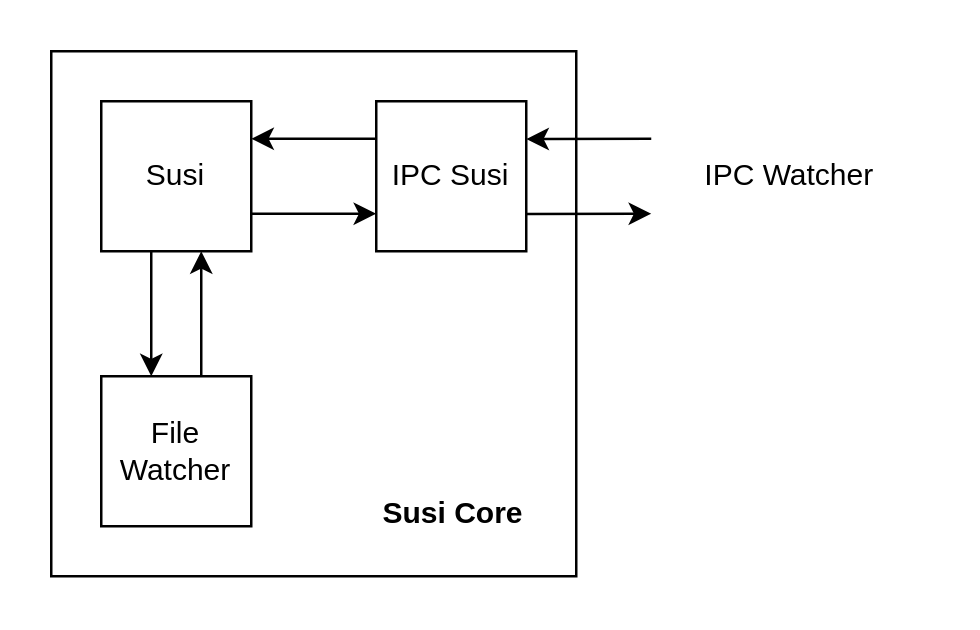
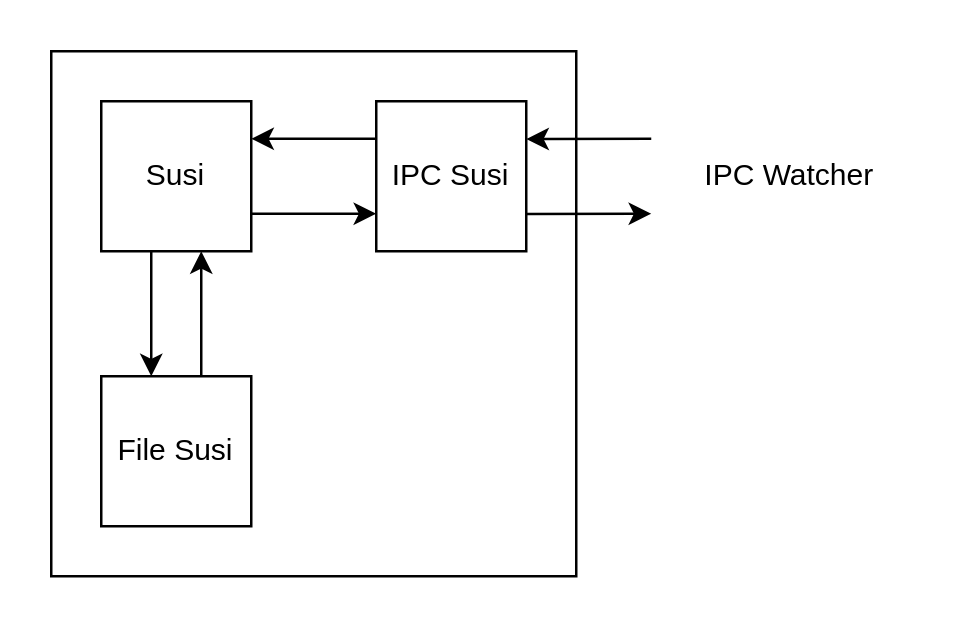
(176, 451) -> (176, 451)
(426, 514) -> none
